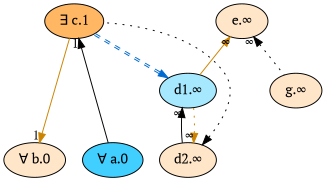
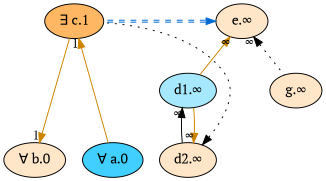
(127, 53) -> (155, 21)
(95, 95) -> (95, 95)
(194, 120) -> (194, 120)
